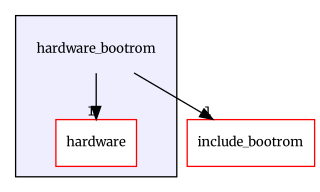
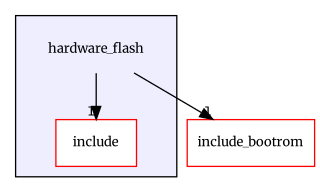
(96, 49) -> (96, 49)
(96, 143) -> (96, 143)
